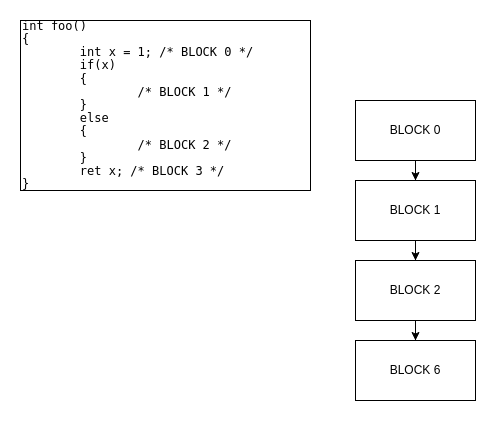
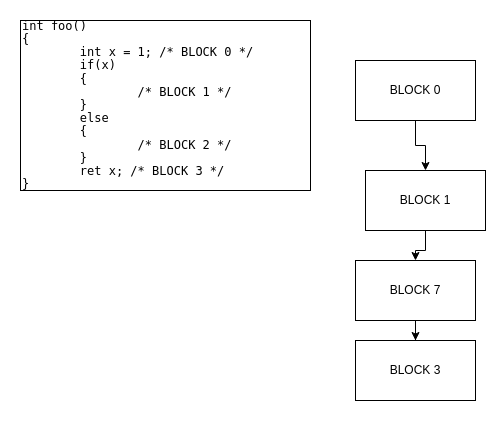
(416, 131) -> (416, 91)
(416, 211) -> (426, 201)
(416, 291) -> (416, 291)
(416, 371) -> (416, 371)
